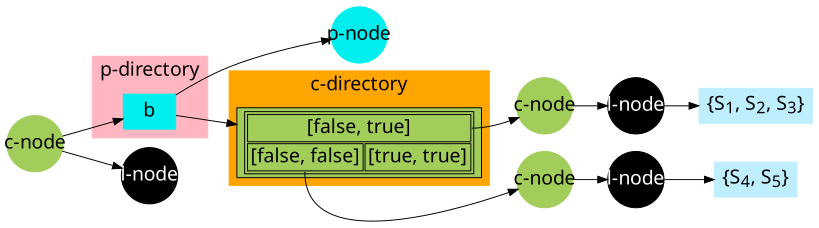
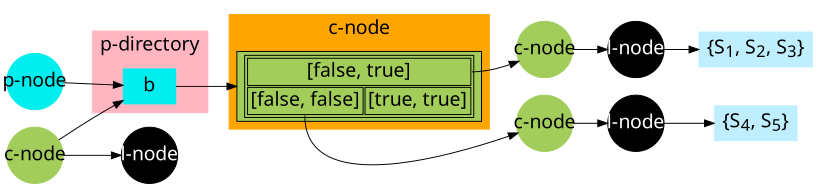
(246, 61) -> (86, 84)
(359, 85) -> (359, 29)
